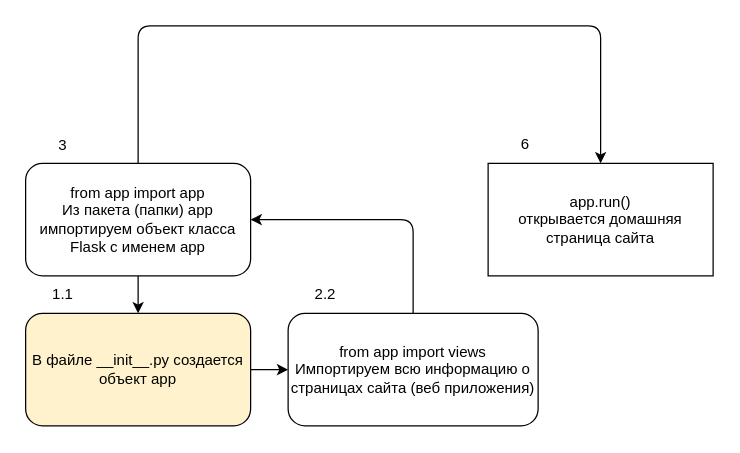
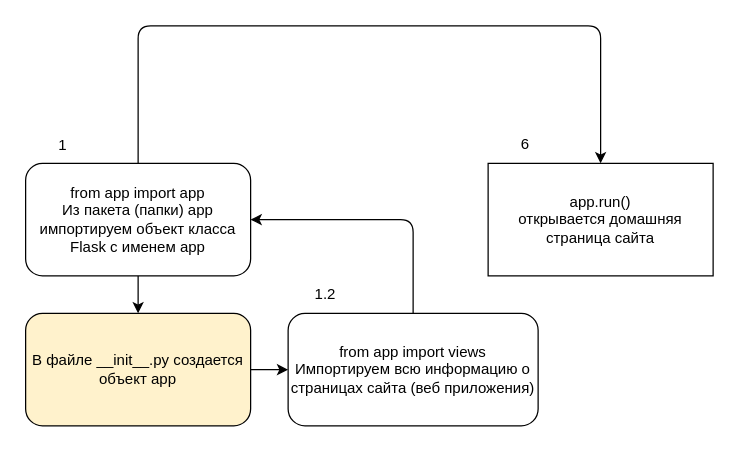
(63, 146) -> (63, 146)
(63, 294) -> none
(326, 294) -> (326, 294)
